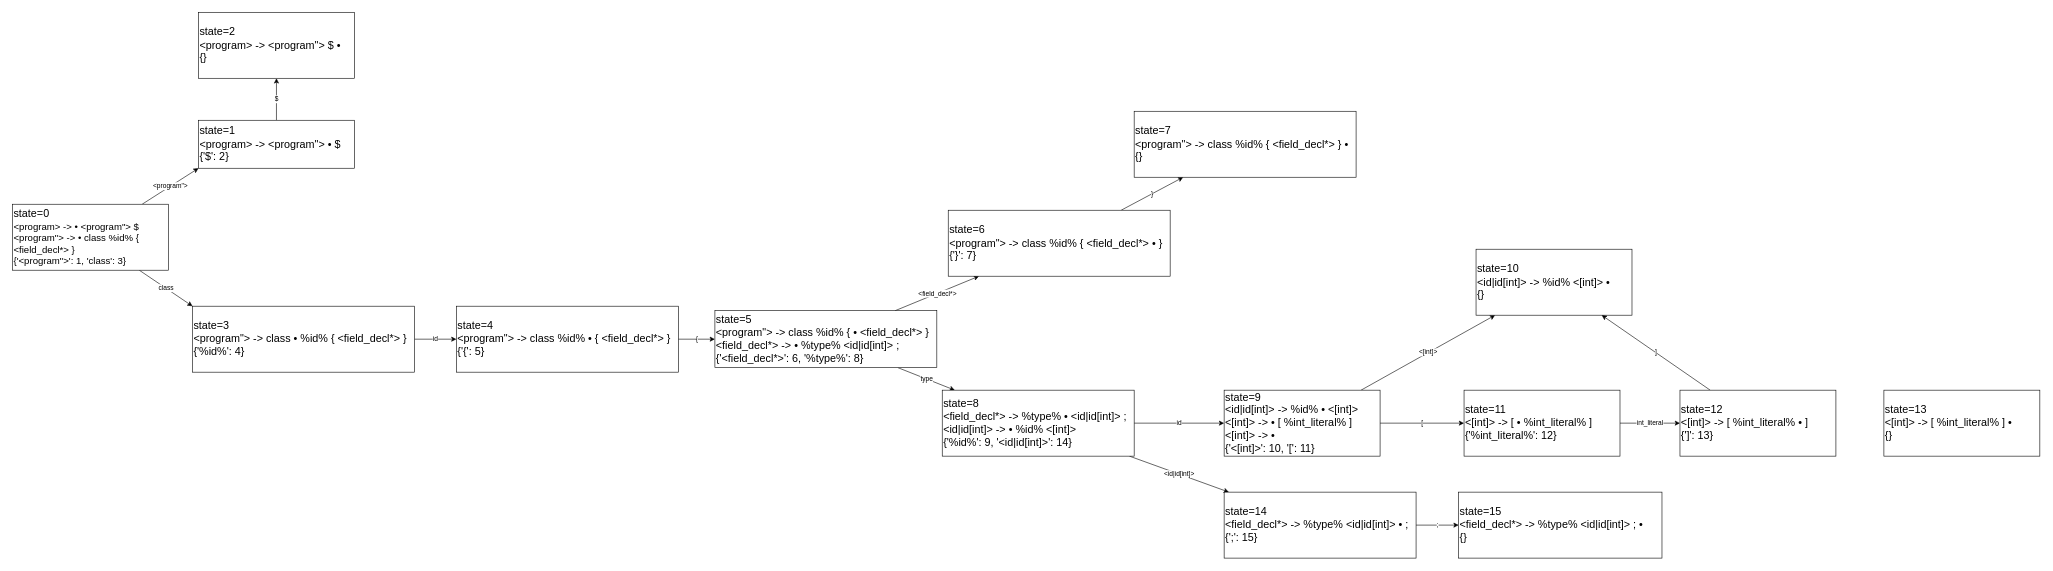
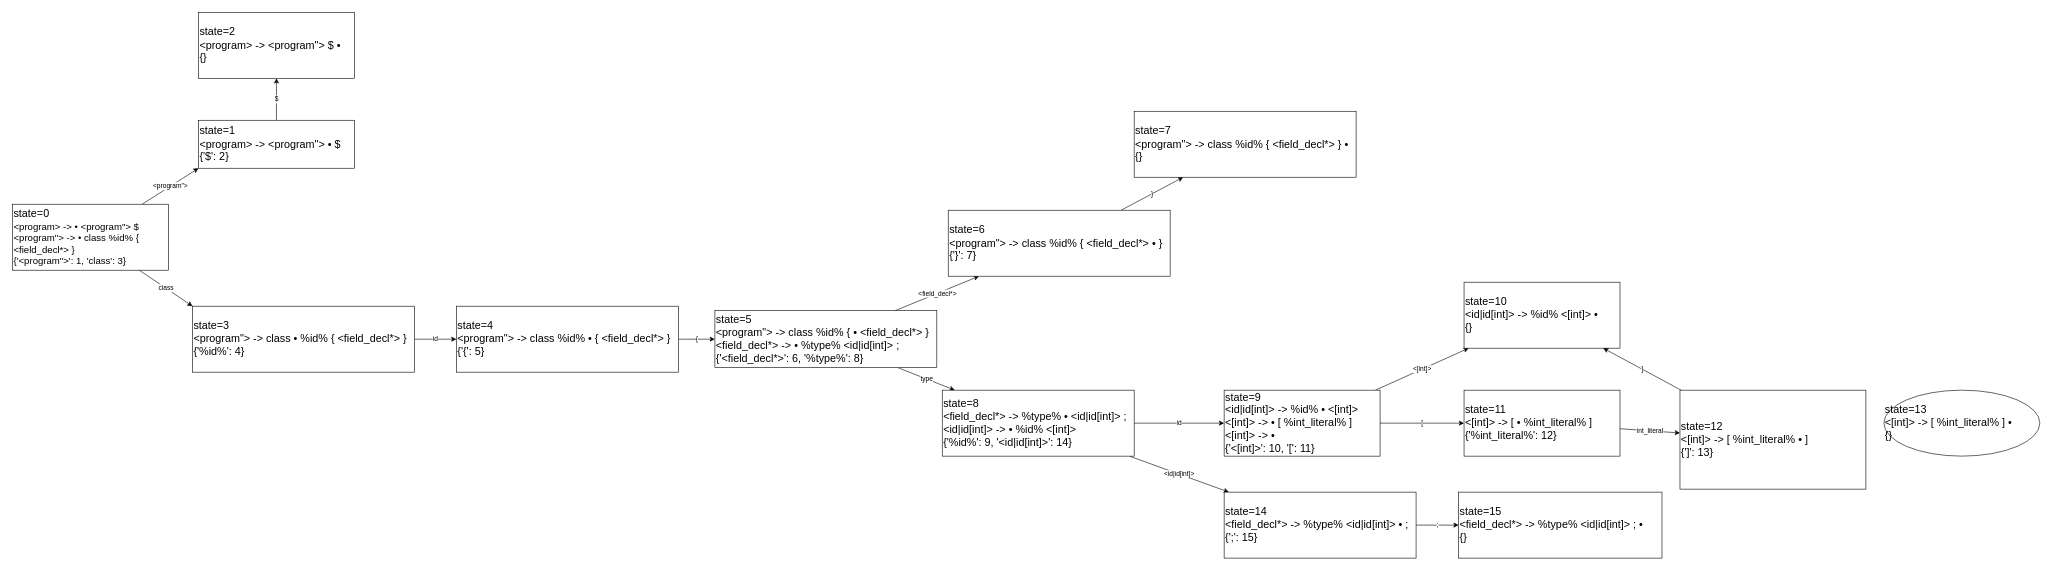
(1554, 282) -> (1542, 315)
(1758, 423) -> (1773, 440)
(1962, 423) -> (1962, 423)
